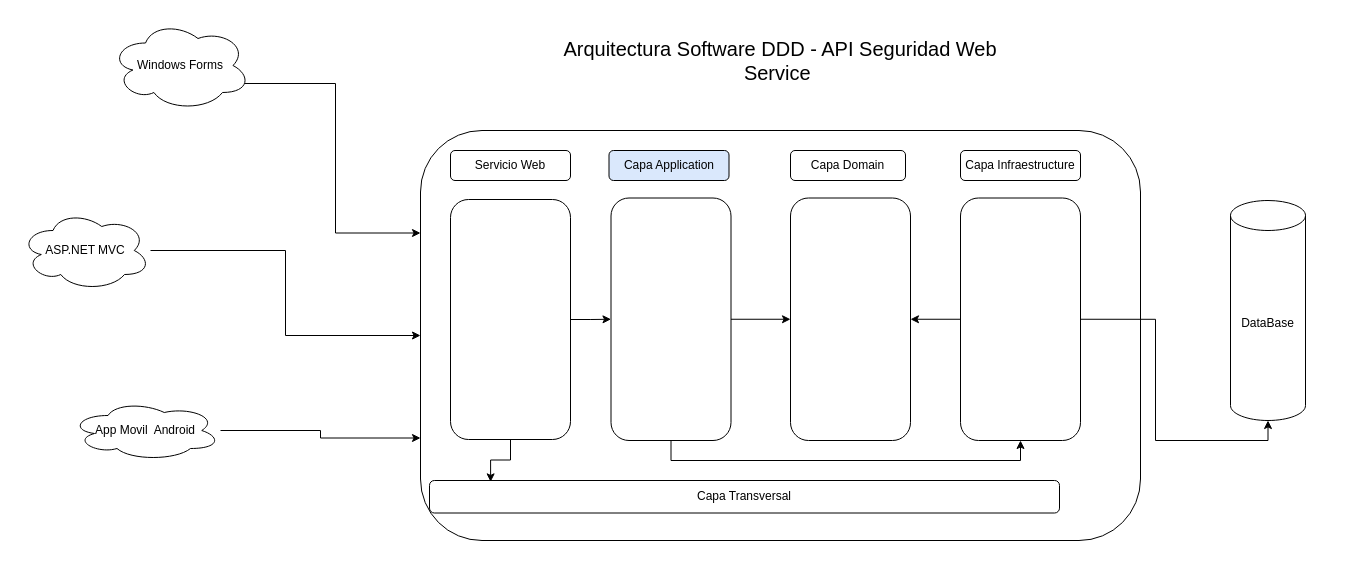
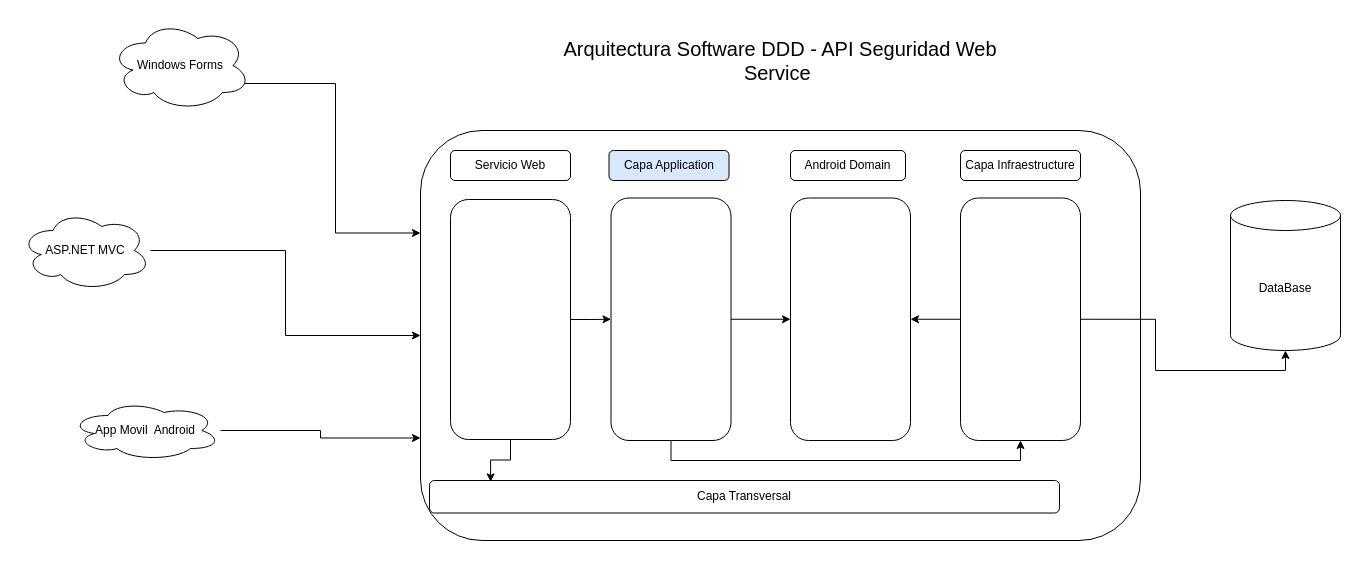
(848, 166) -> (848, 166)
(1268, 311) -> (1286, 276)
